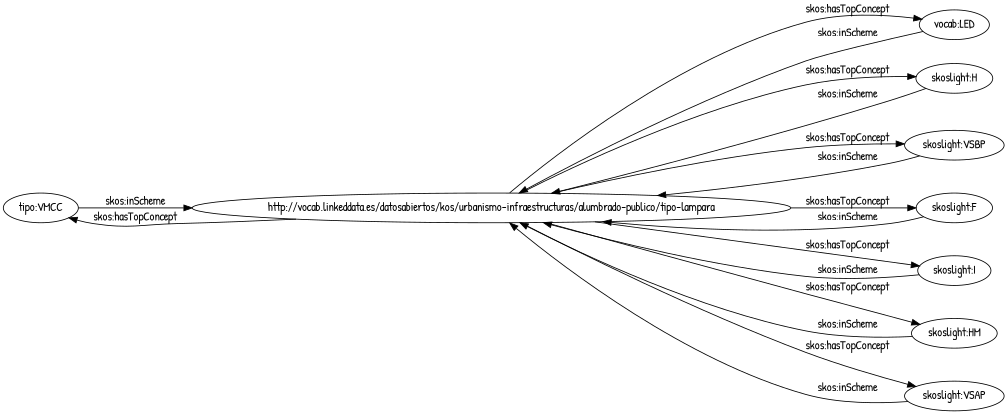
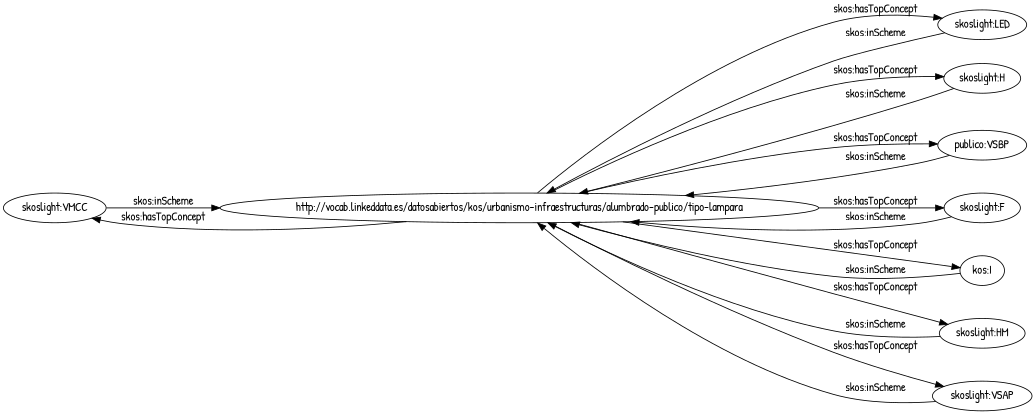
(954, 25) -> (982, 25)
(954, 145) -> (982, 145)
(41, 208) -> (55, 208)
(954, 271) -> (982, 271)
